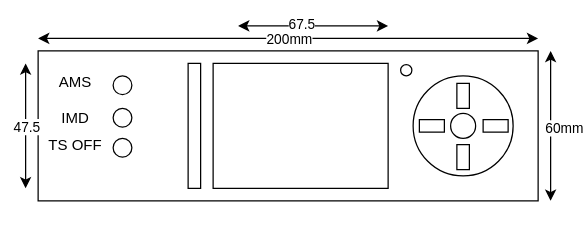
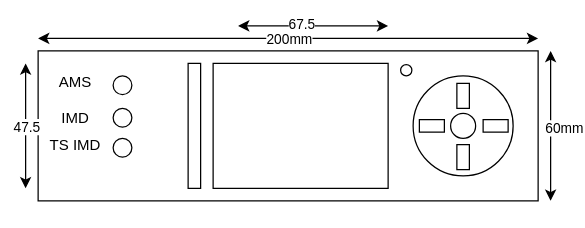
(76, 146) -> (76, 146)
